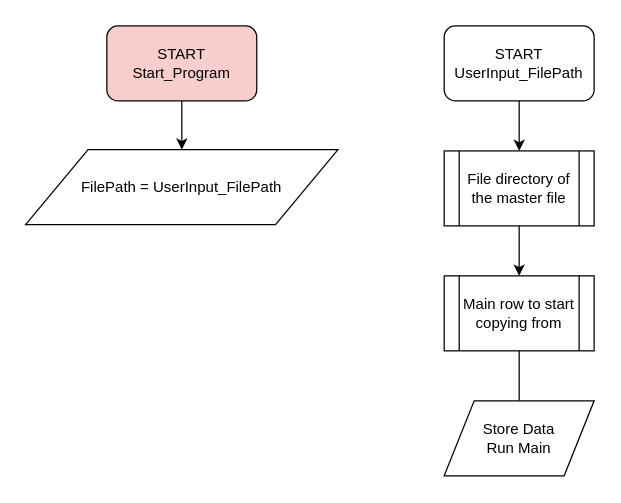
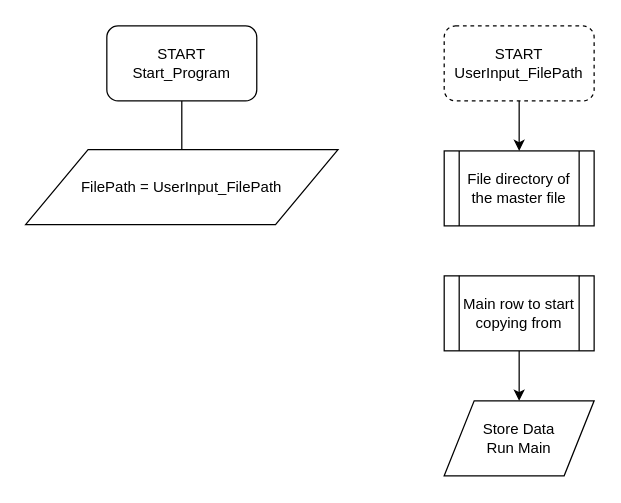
(182, 63) -> (182, 63)
(519, 63) -> (519, 63)
(182, 139) -> (182, 143)
(519, 247) -> none
(519, 394) -> (519, 391)
